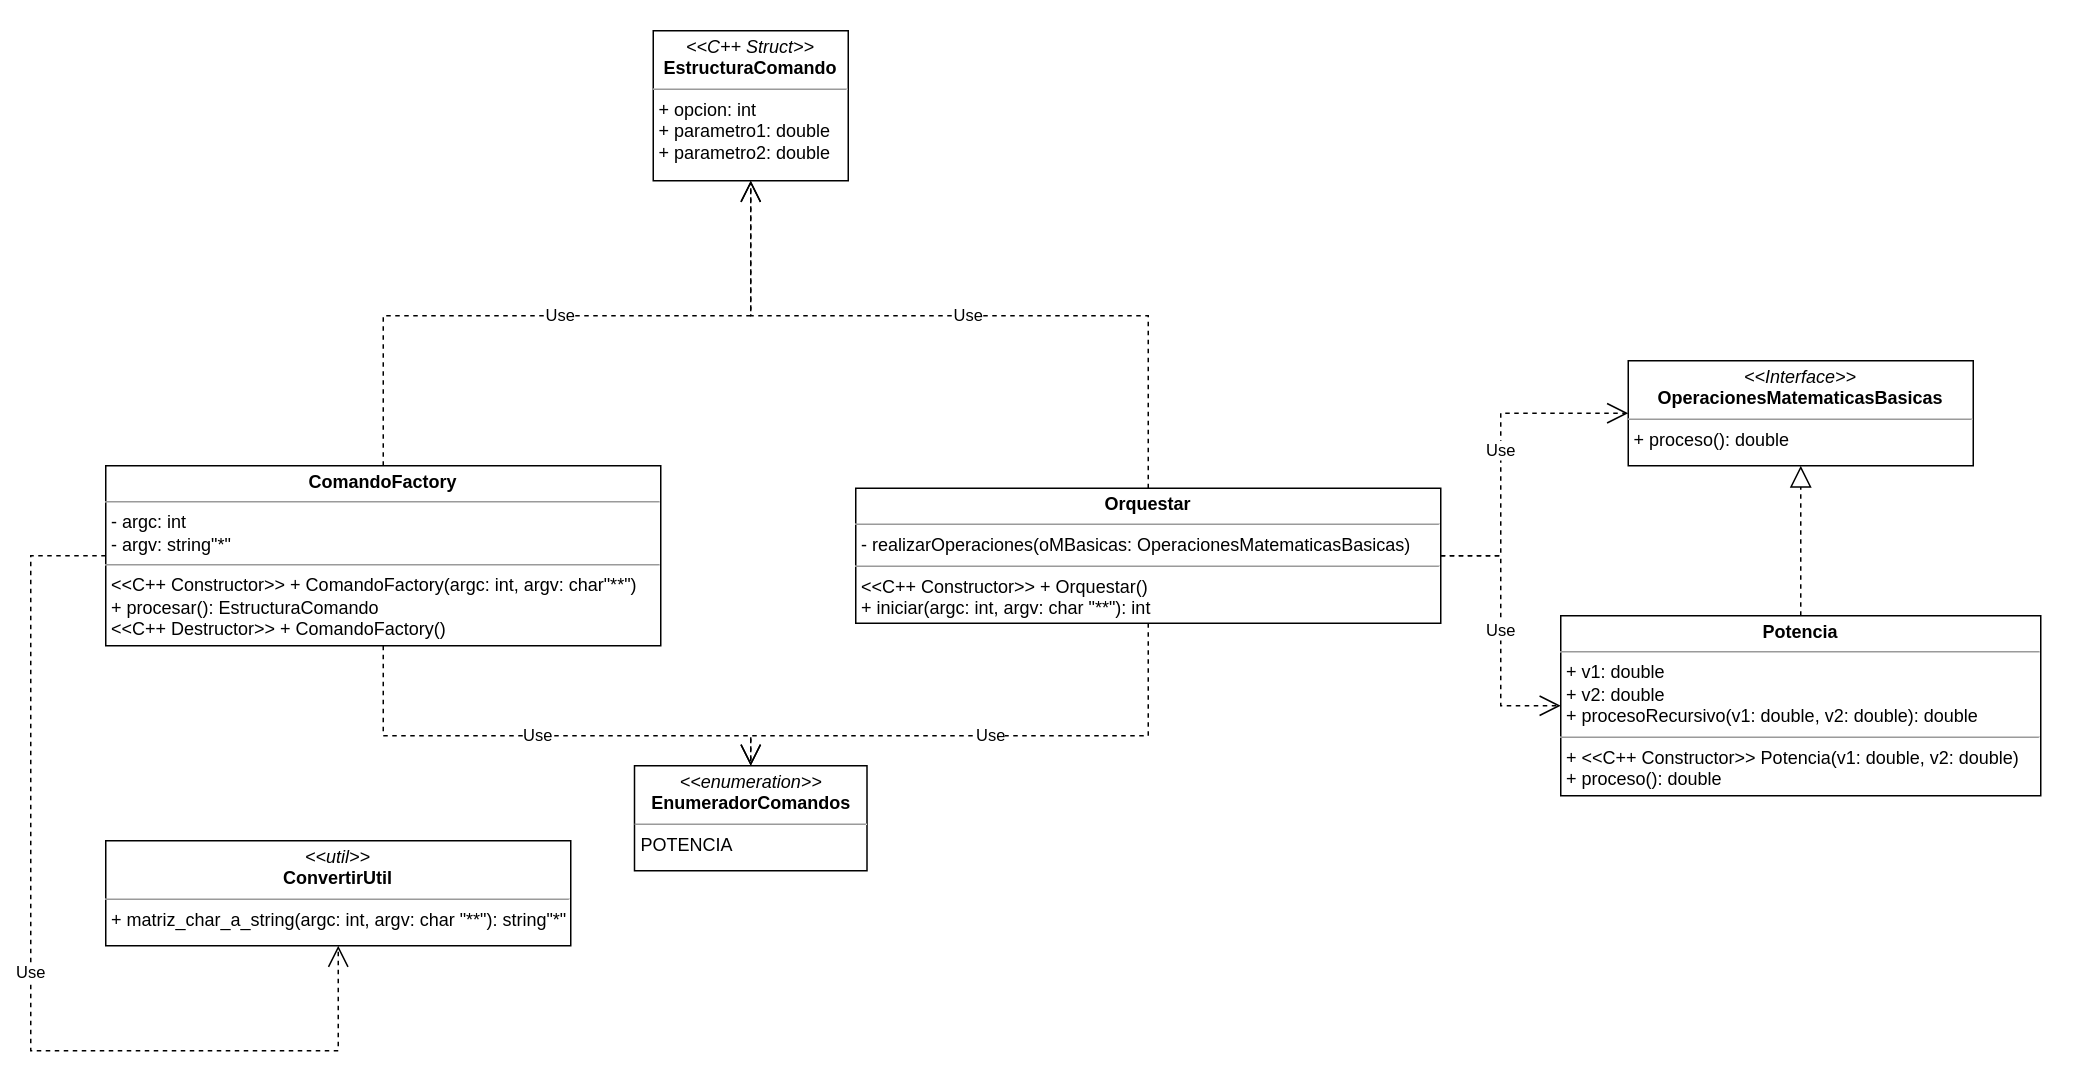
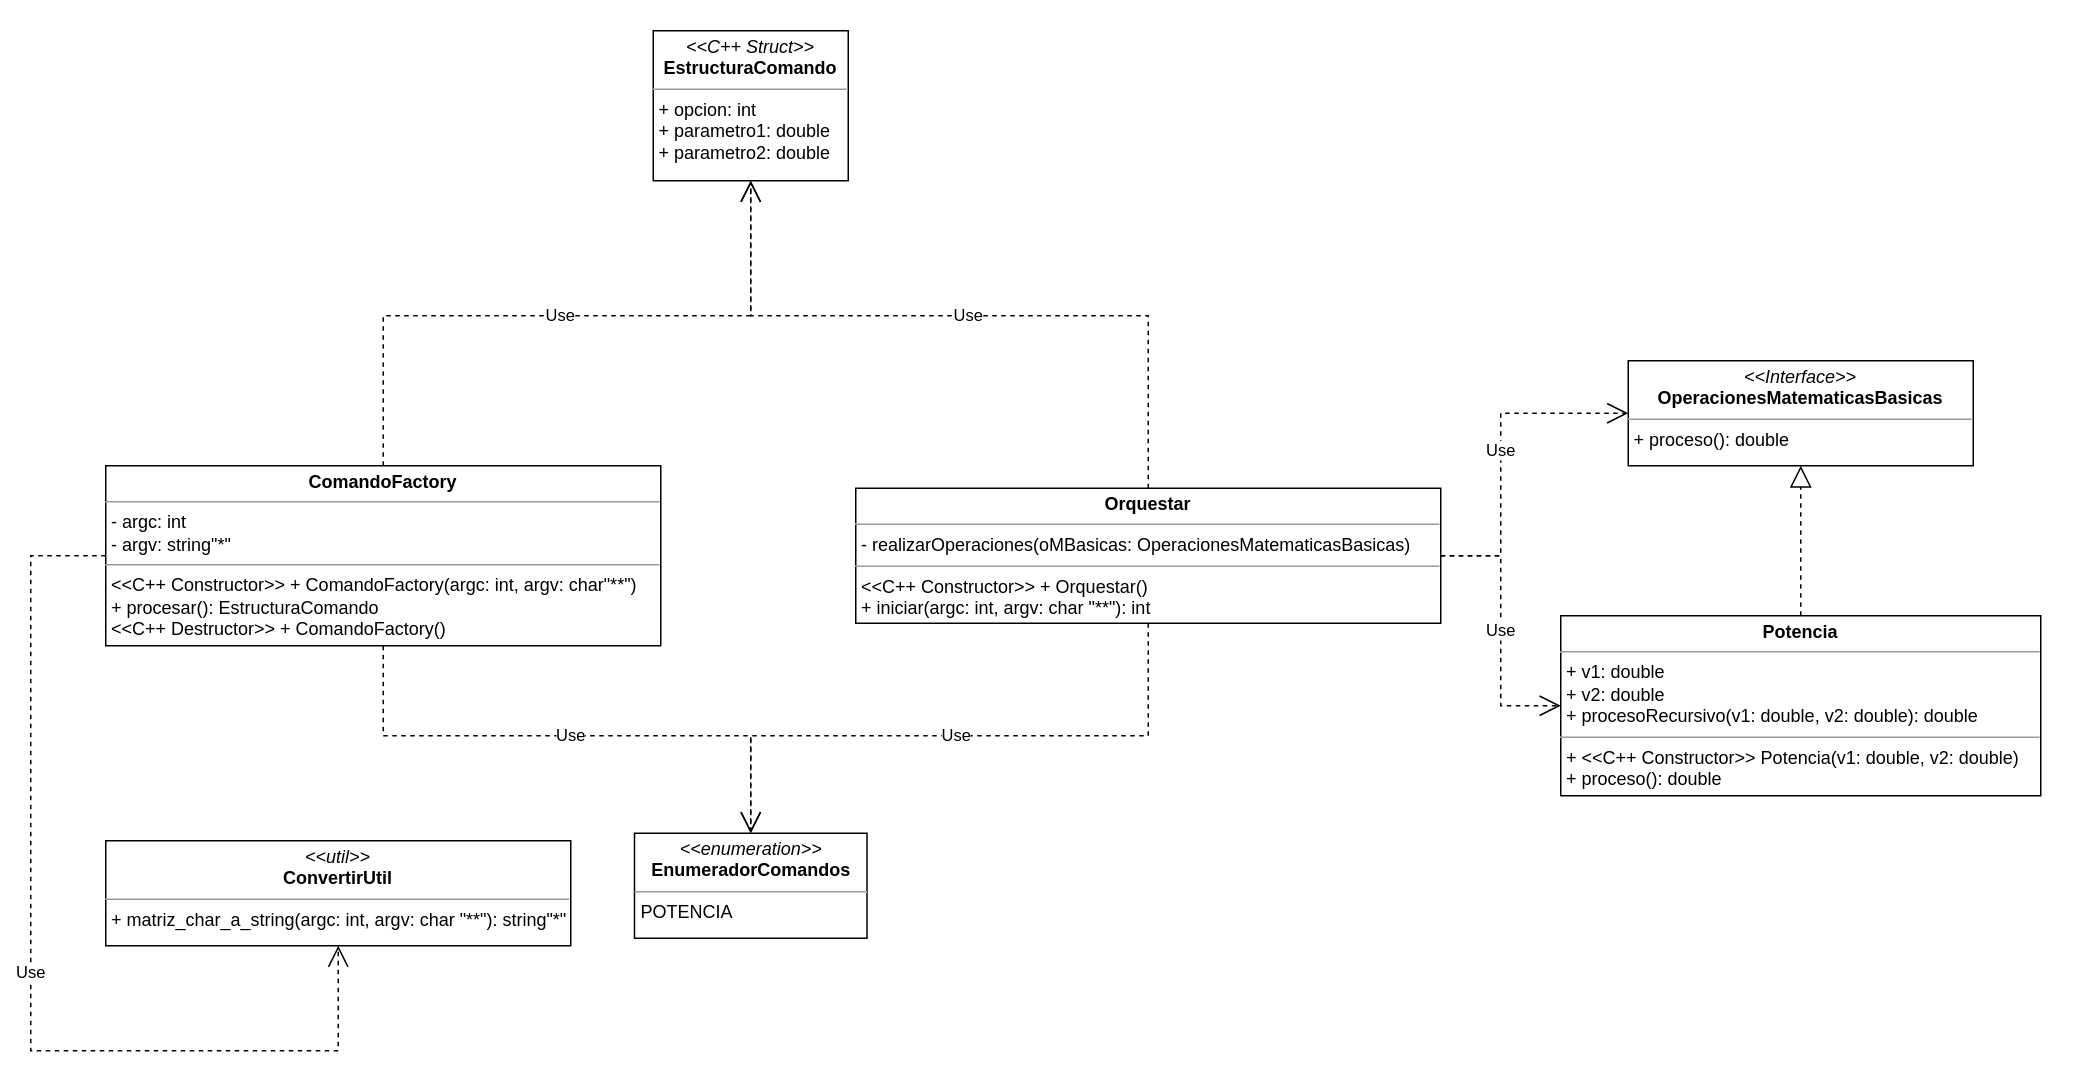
(751, 818) -> (751, 886)
